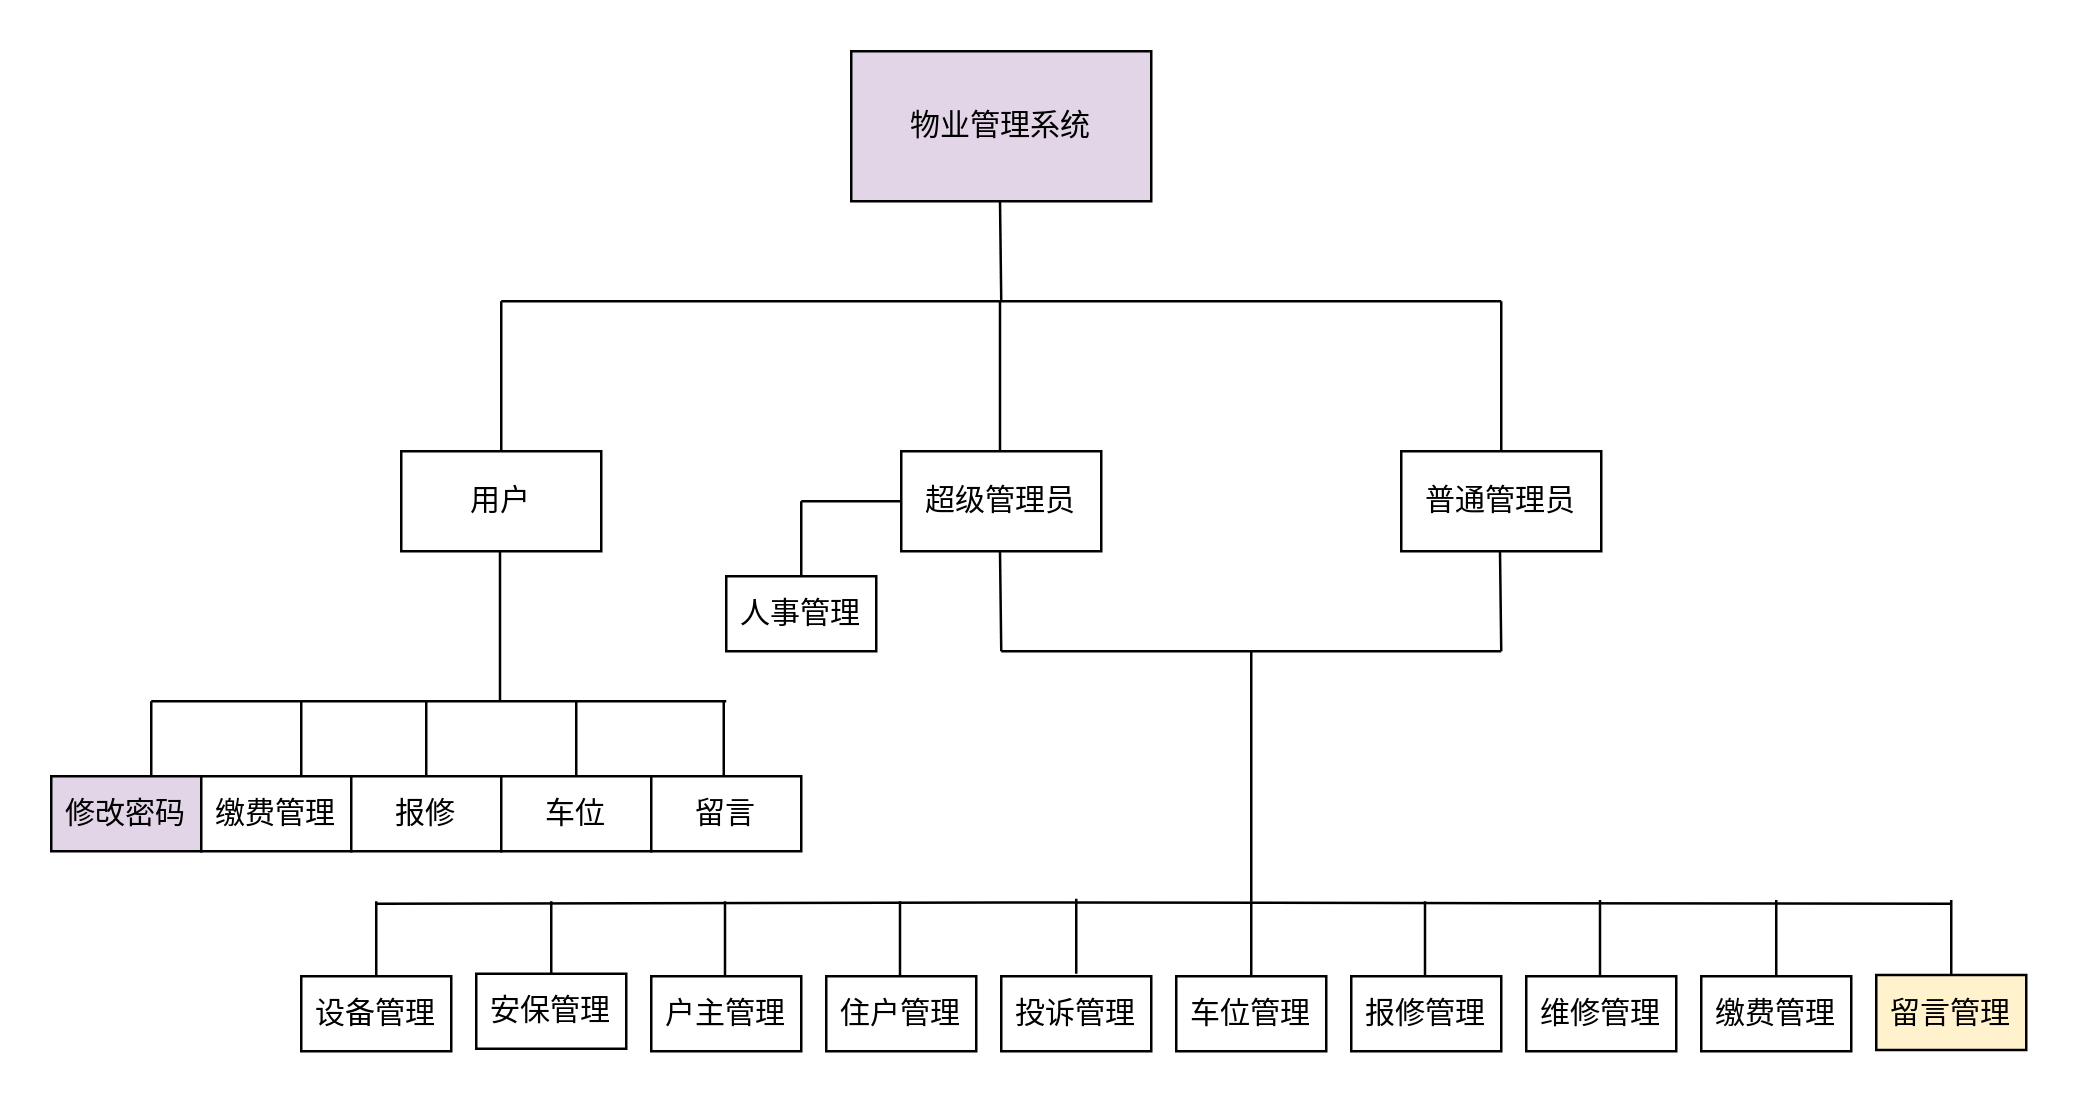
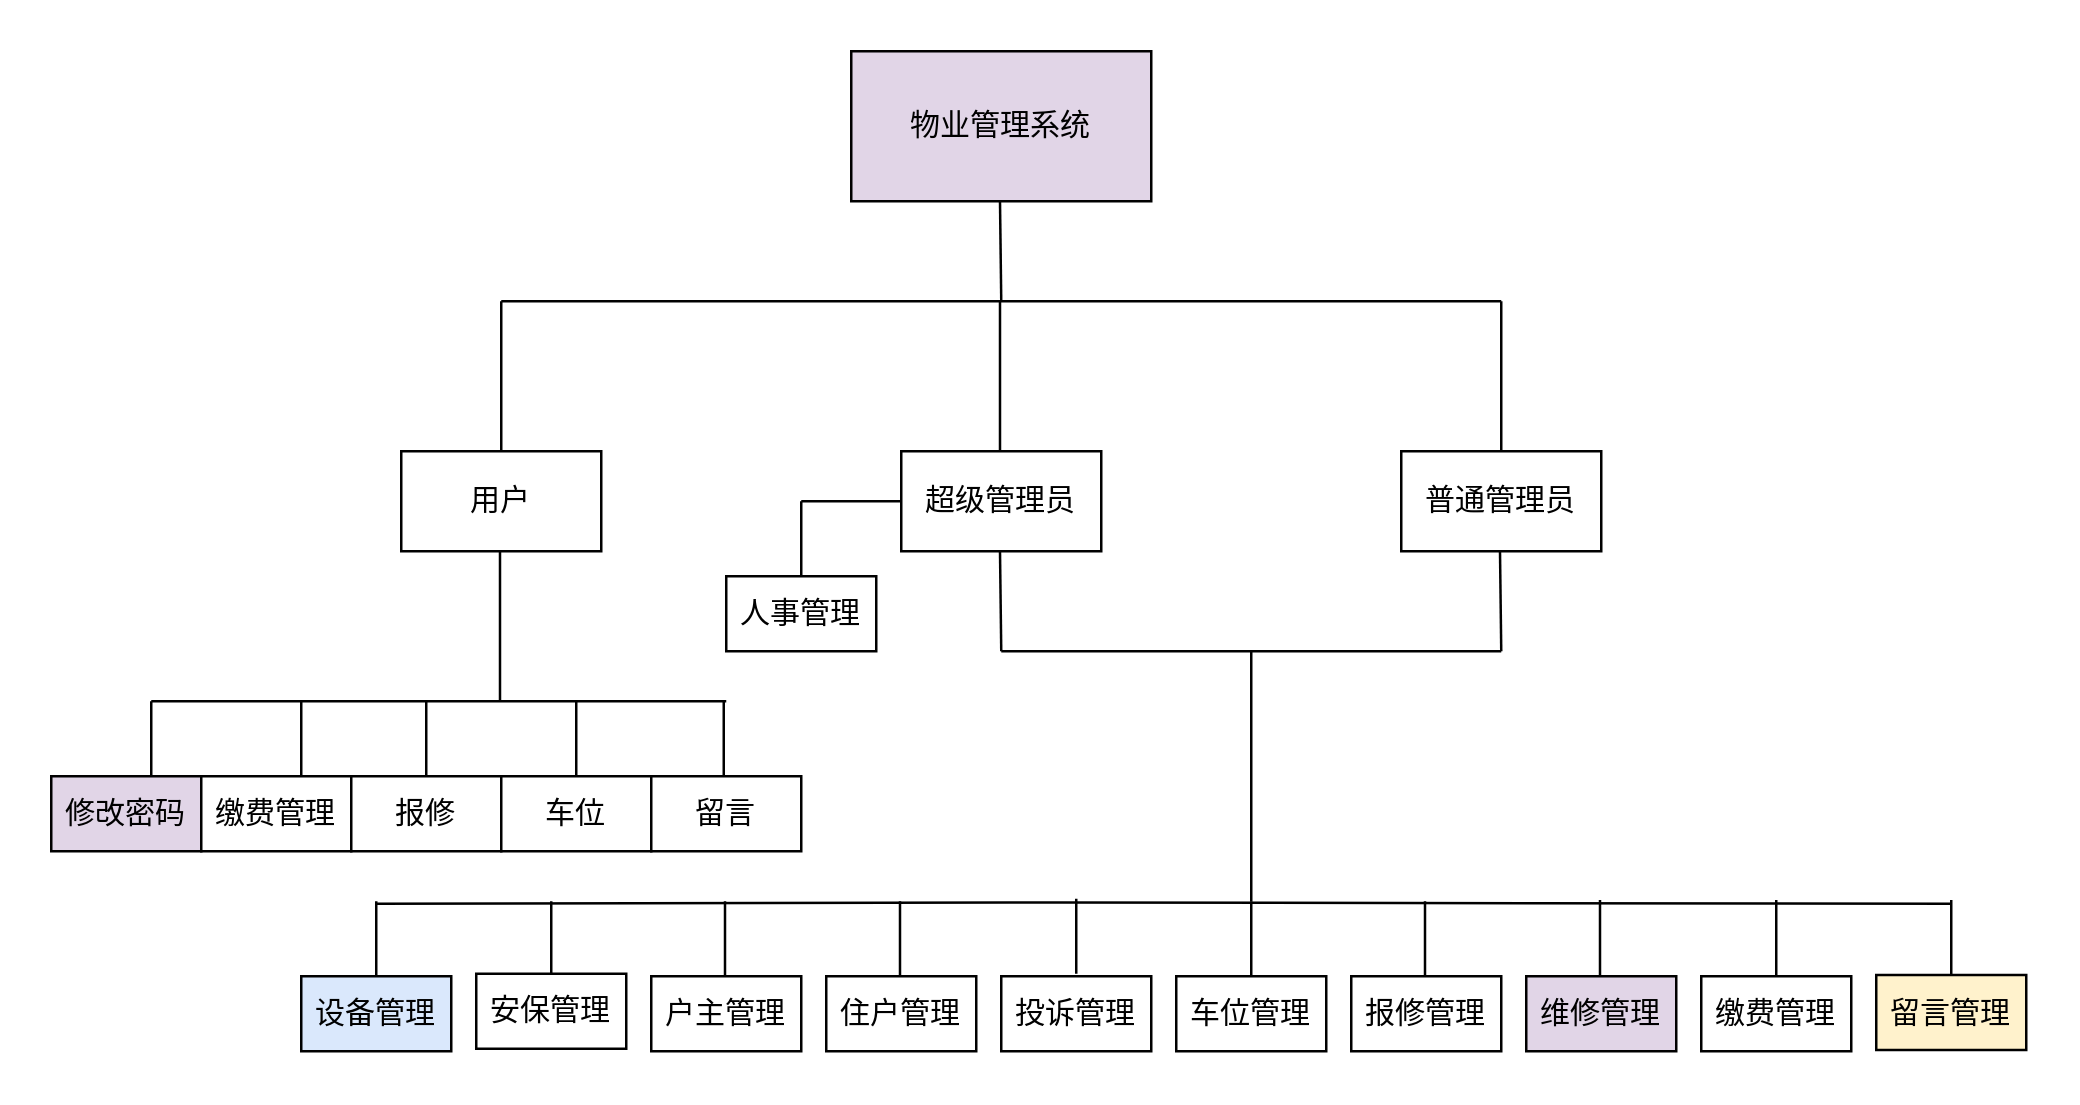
(376, 1014) -> (376, 1014)
(1601, 1014) -> (1601, 1014)
